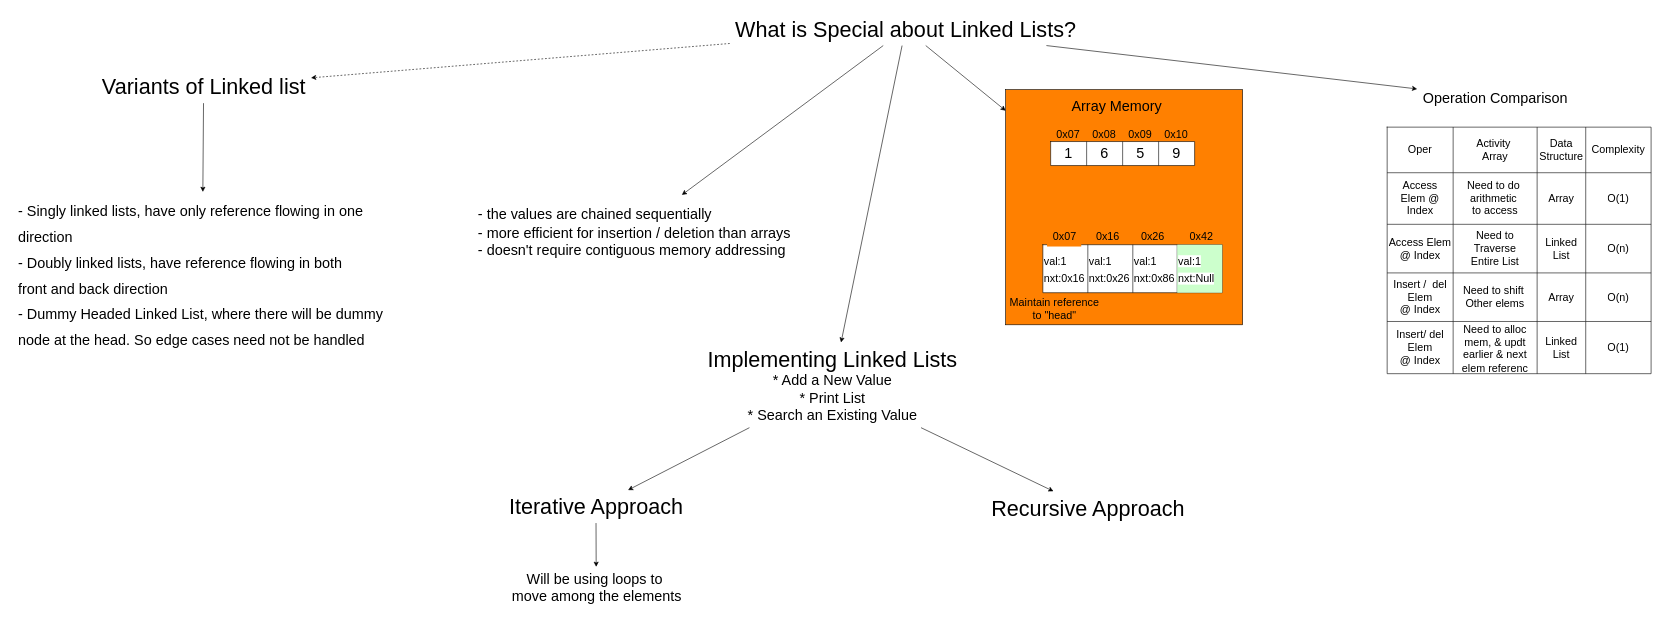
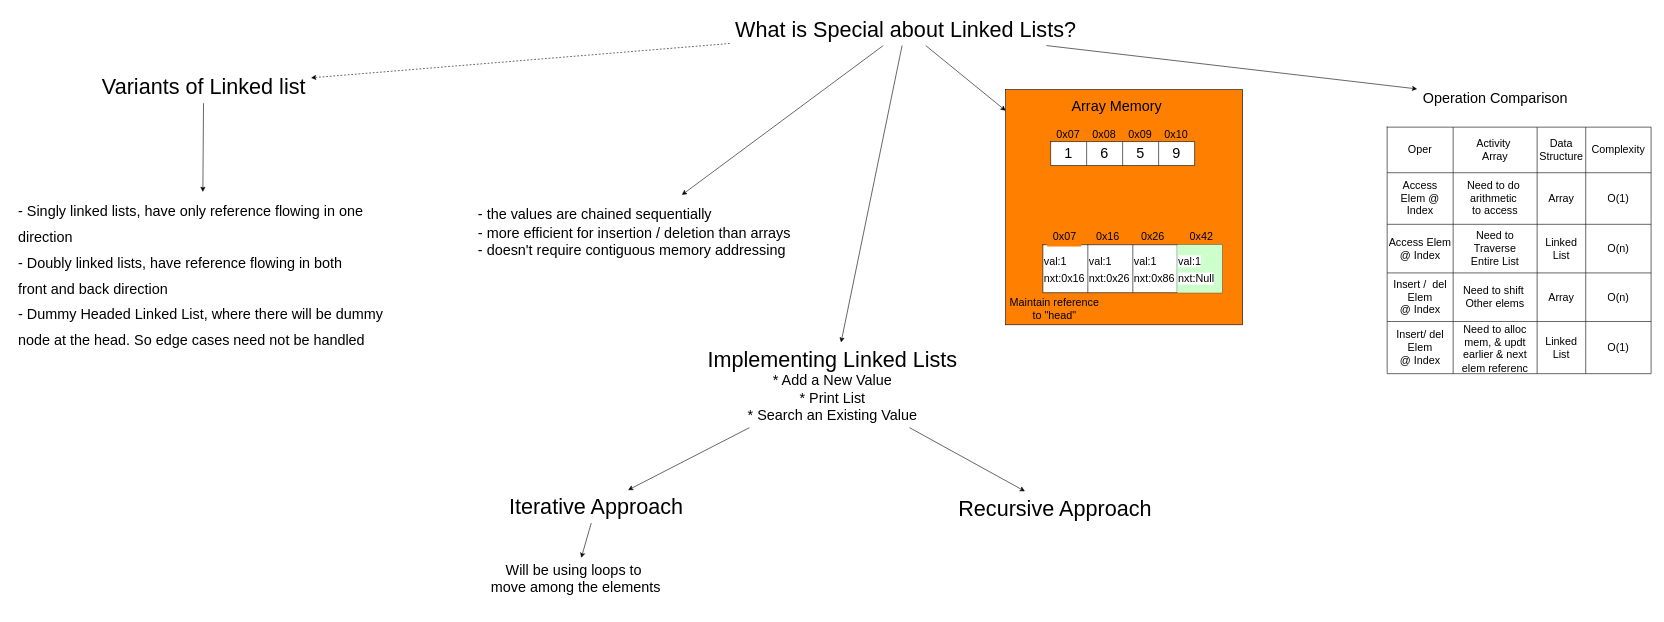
(1088, 508) -> (1055, 508)
(596, 588) -> (575, 579)
